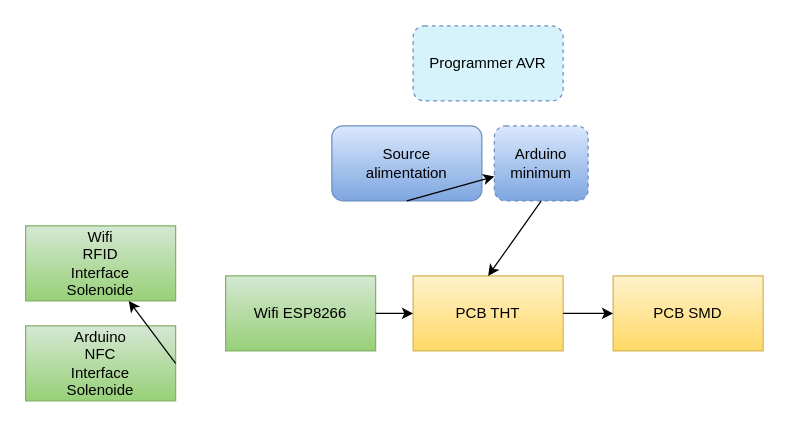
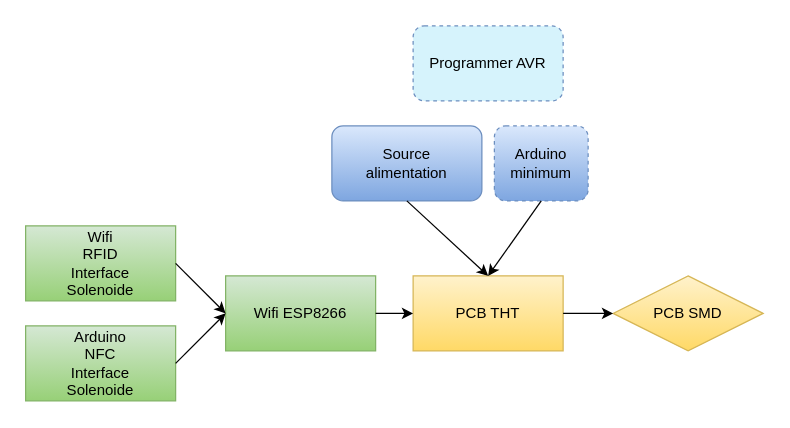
(447, 189) -> (445, 235)
none -> (198, 285)
(688, 313) -> (688, 313)
(155, 335) -> (198, 341)
